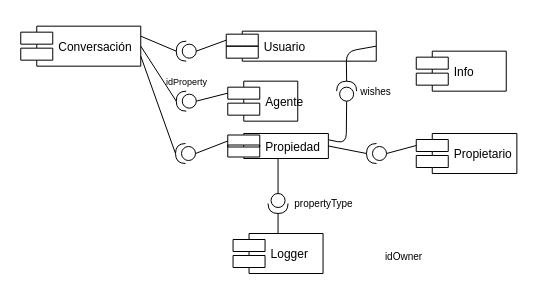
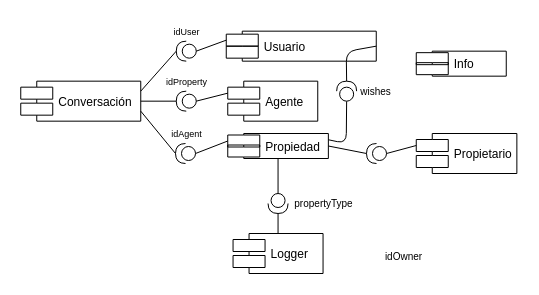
none -> (186, 31)
(81, 46) -> (81, 101)
(461, 71) -> (461, 64)
(263, 101) -> (273, 101)
none -> (186, 134)
